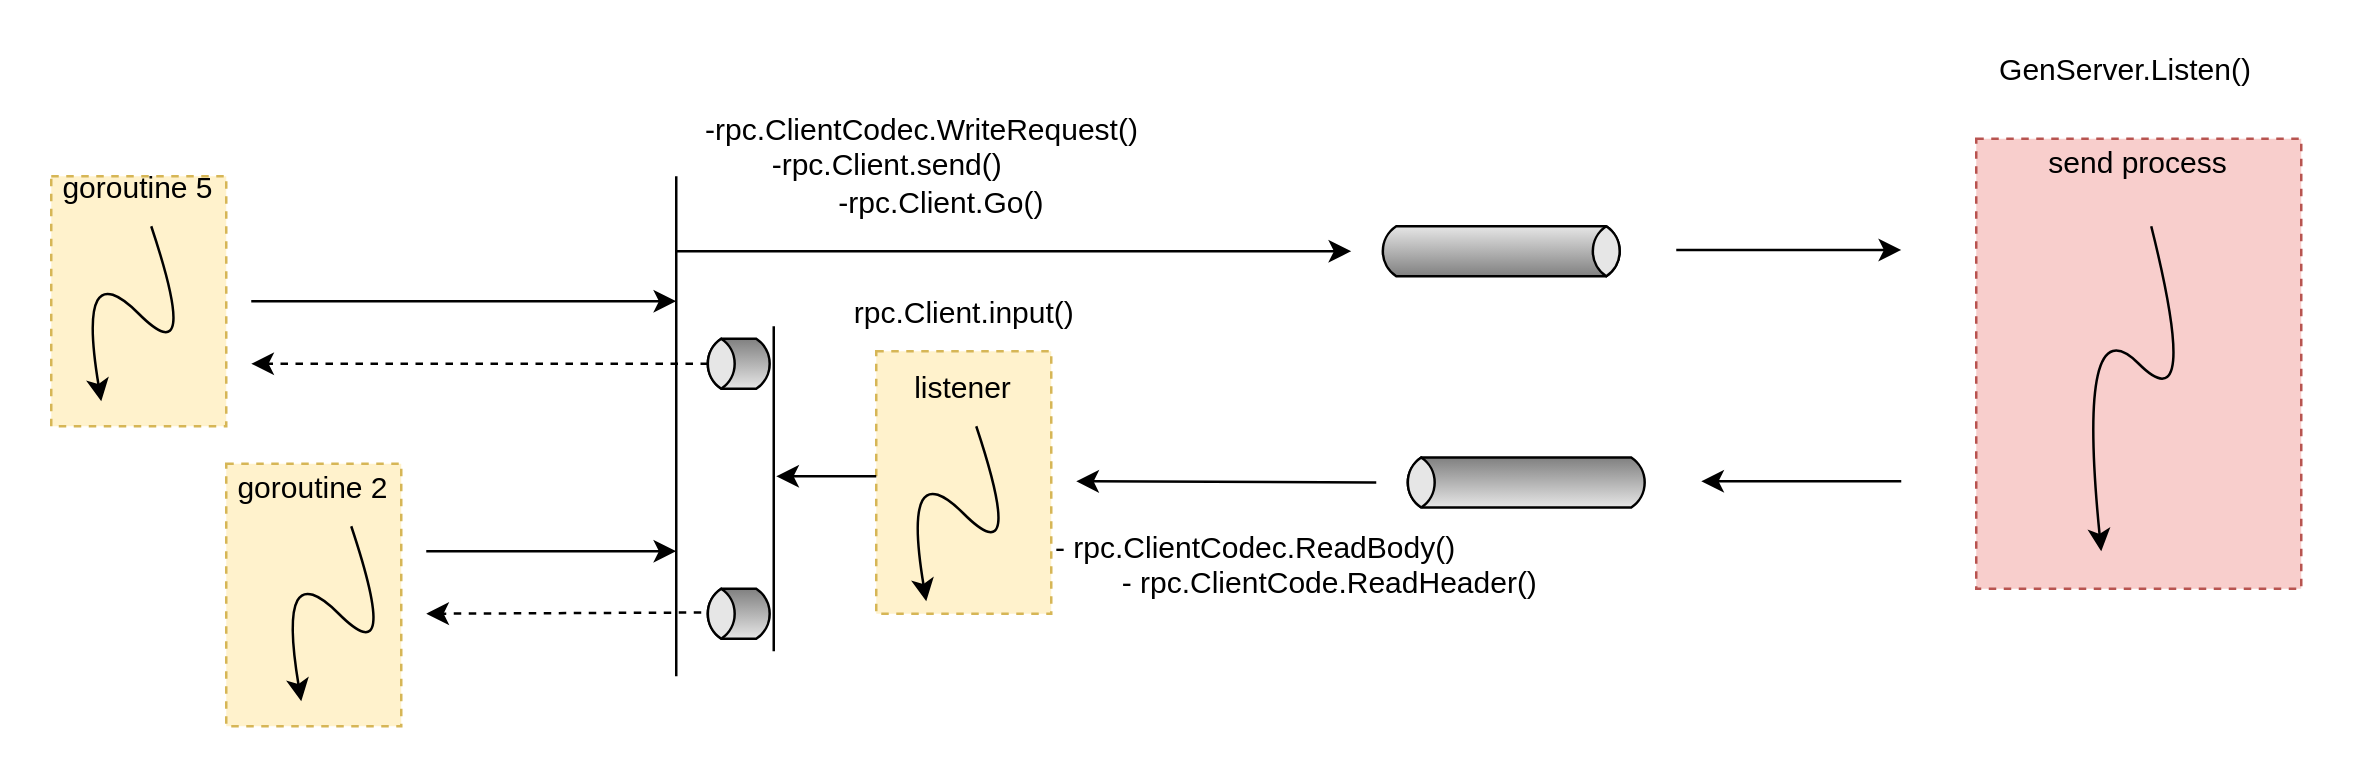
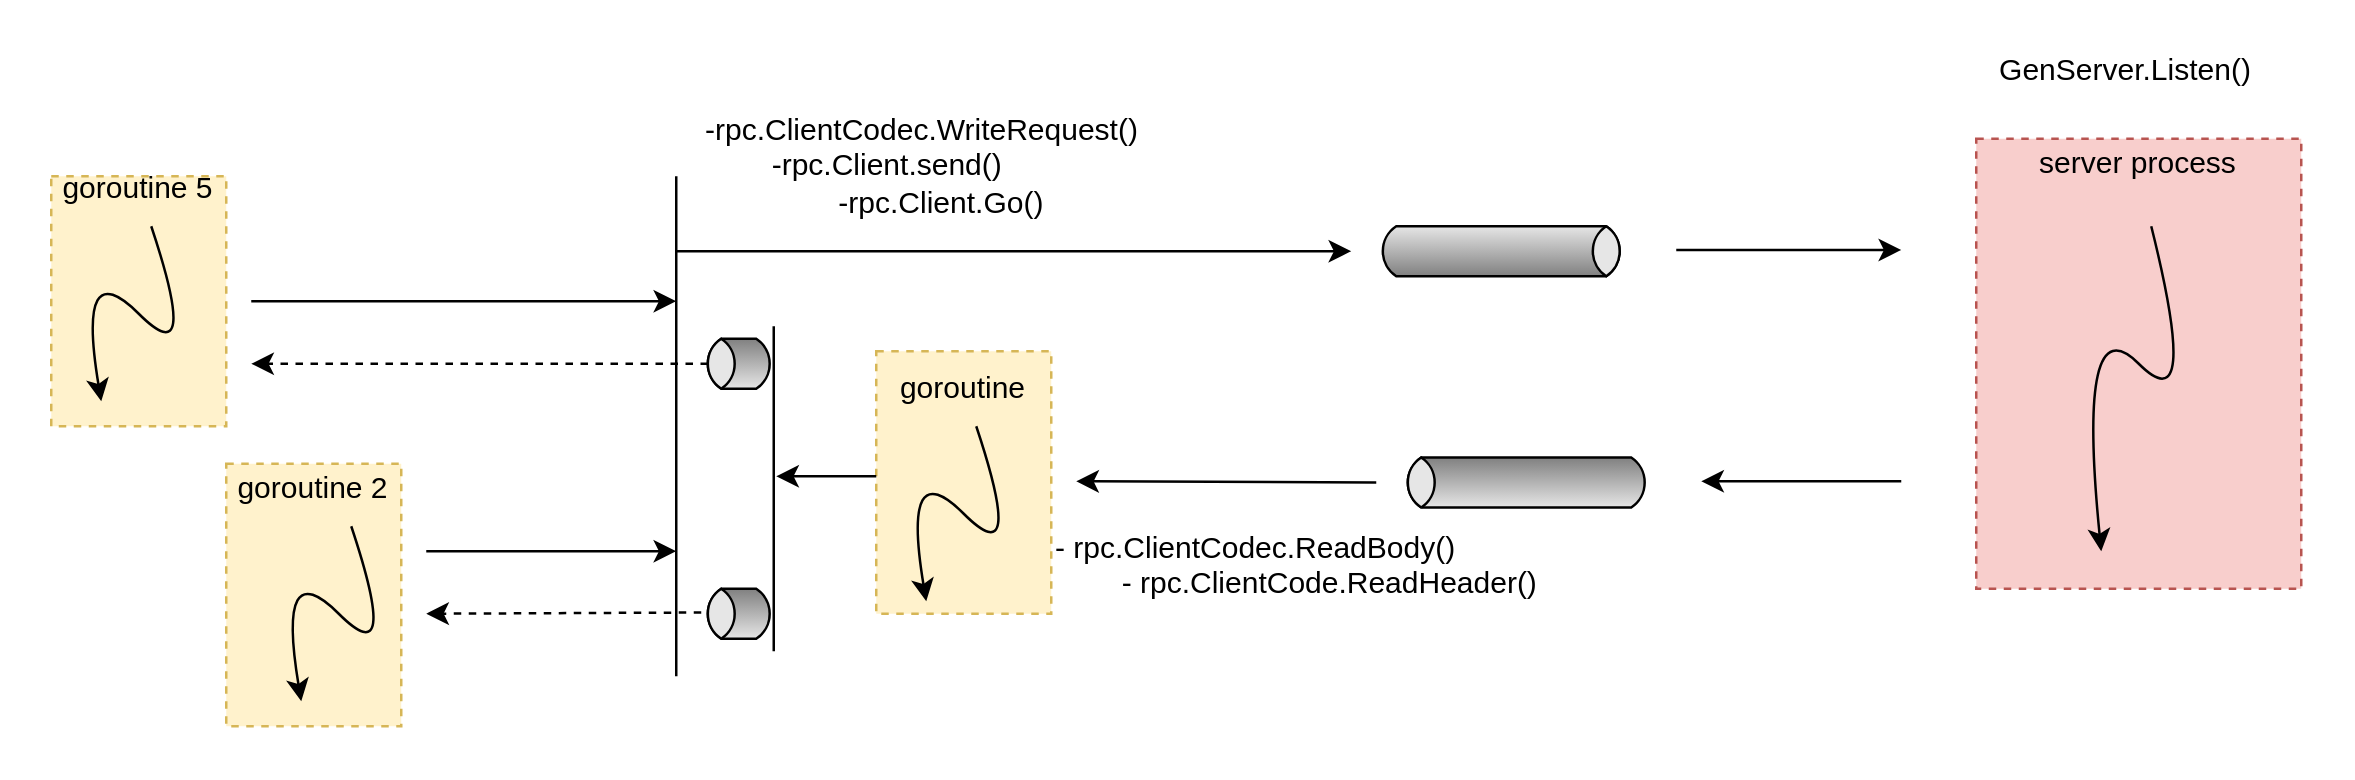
(2139, 164) -> (2139, 164)
(964, 314) -> none
(964, 389) -> (964, 389)
